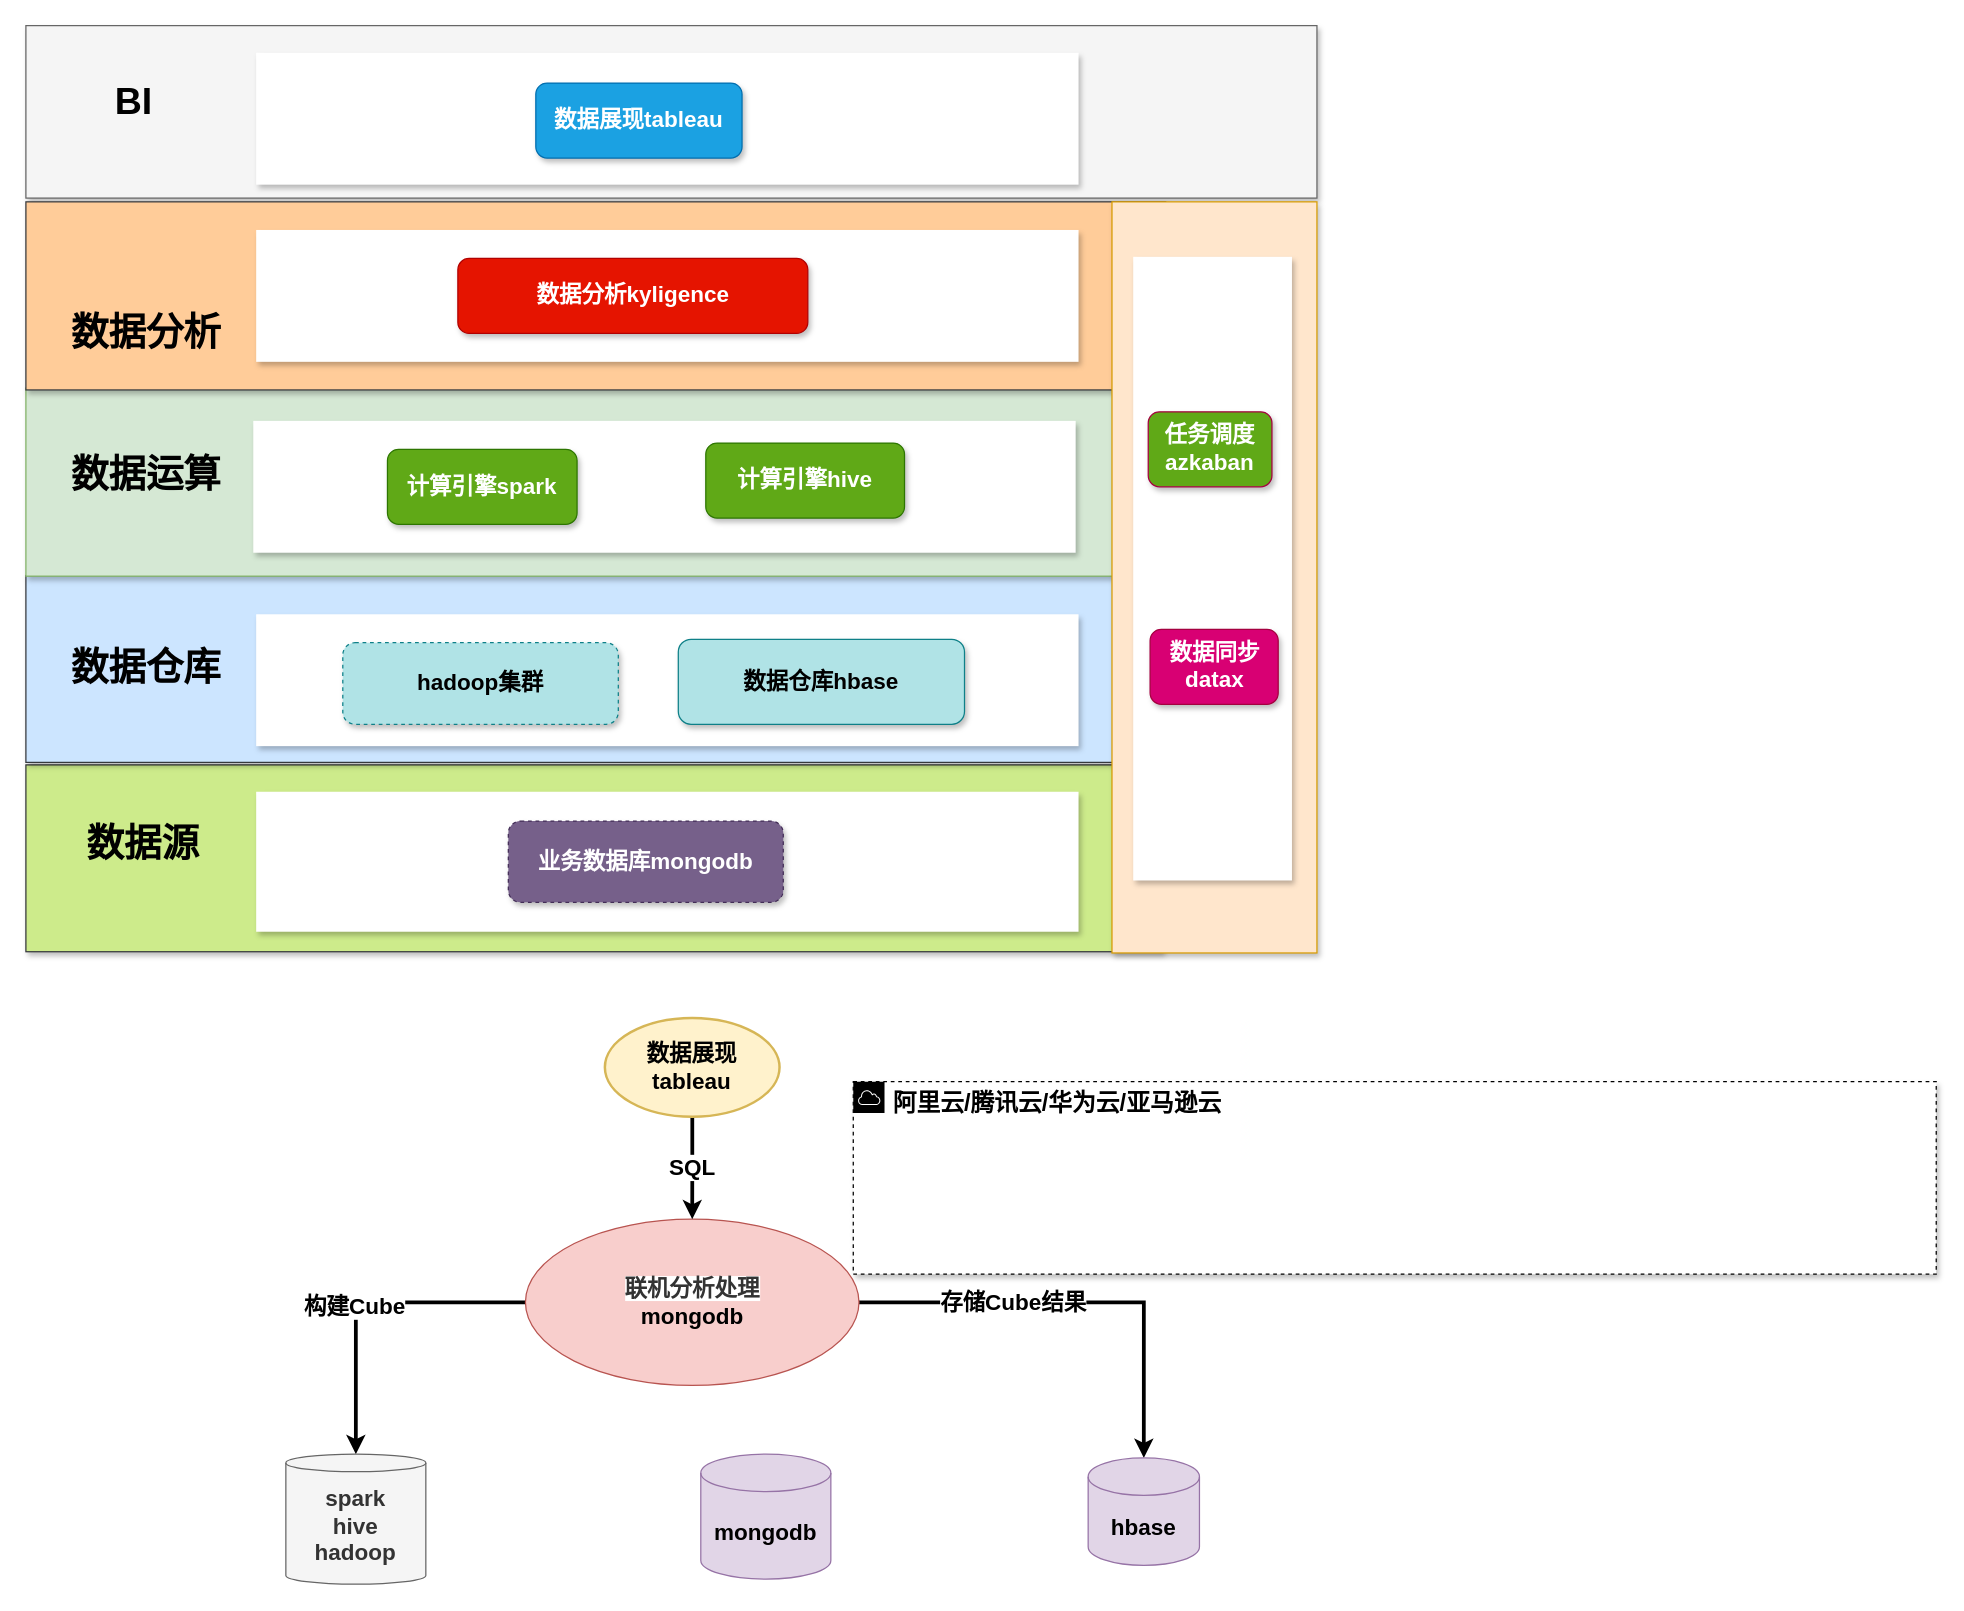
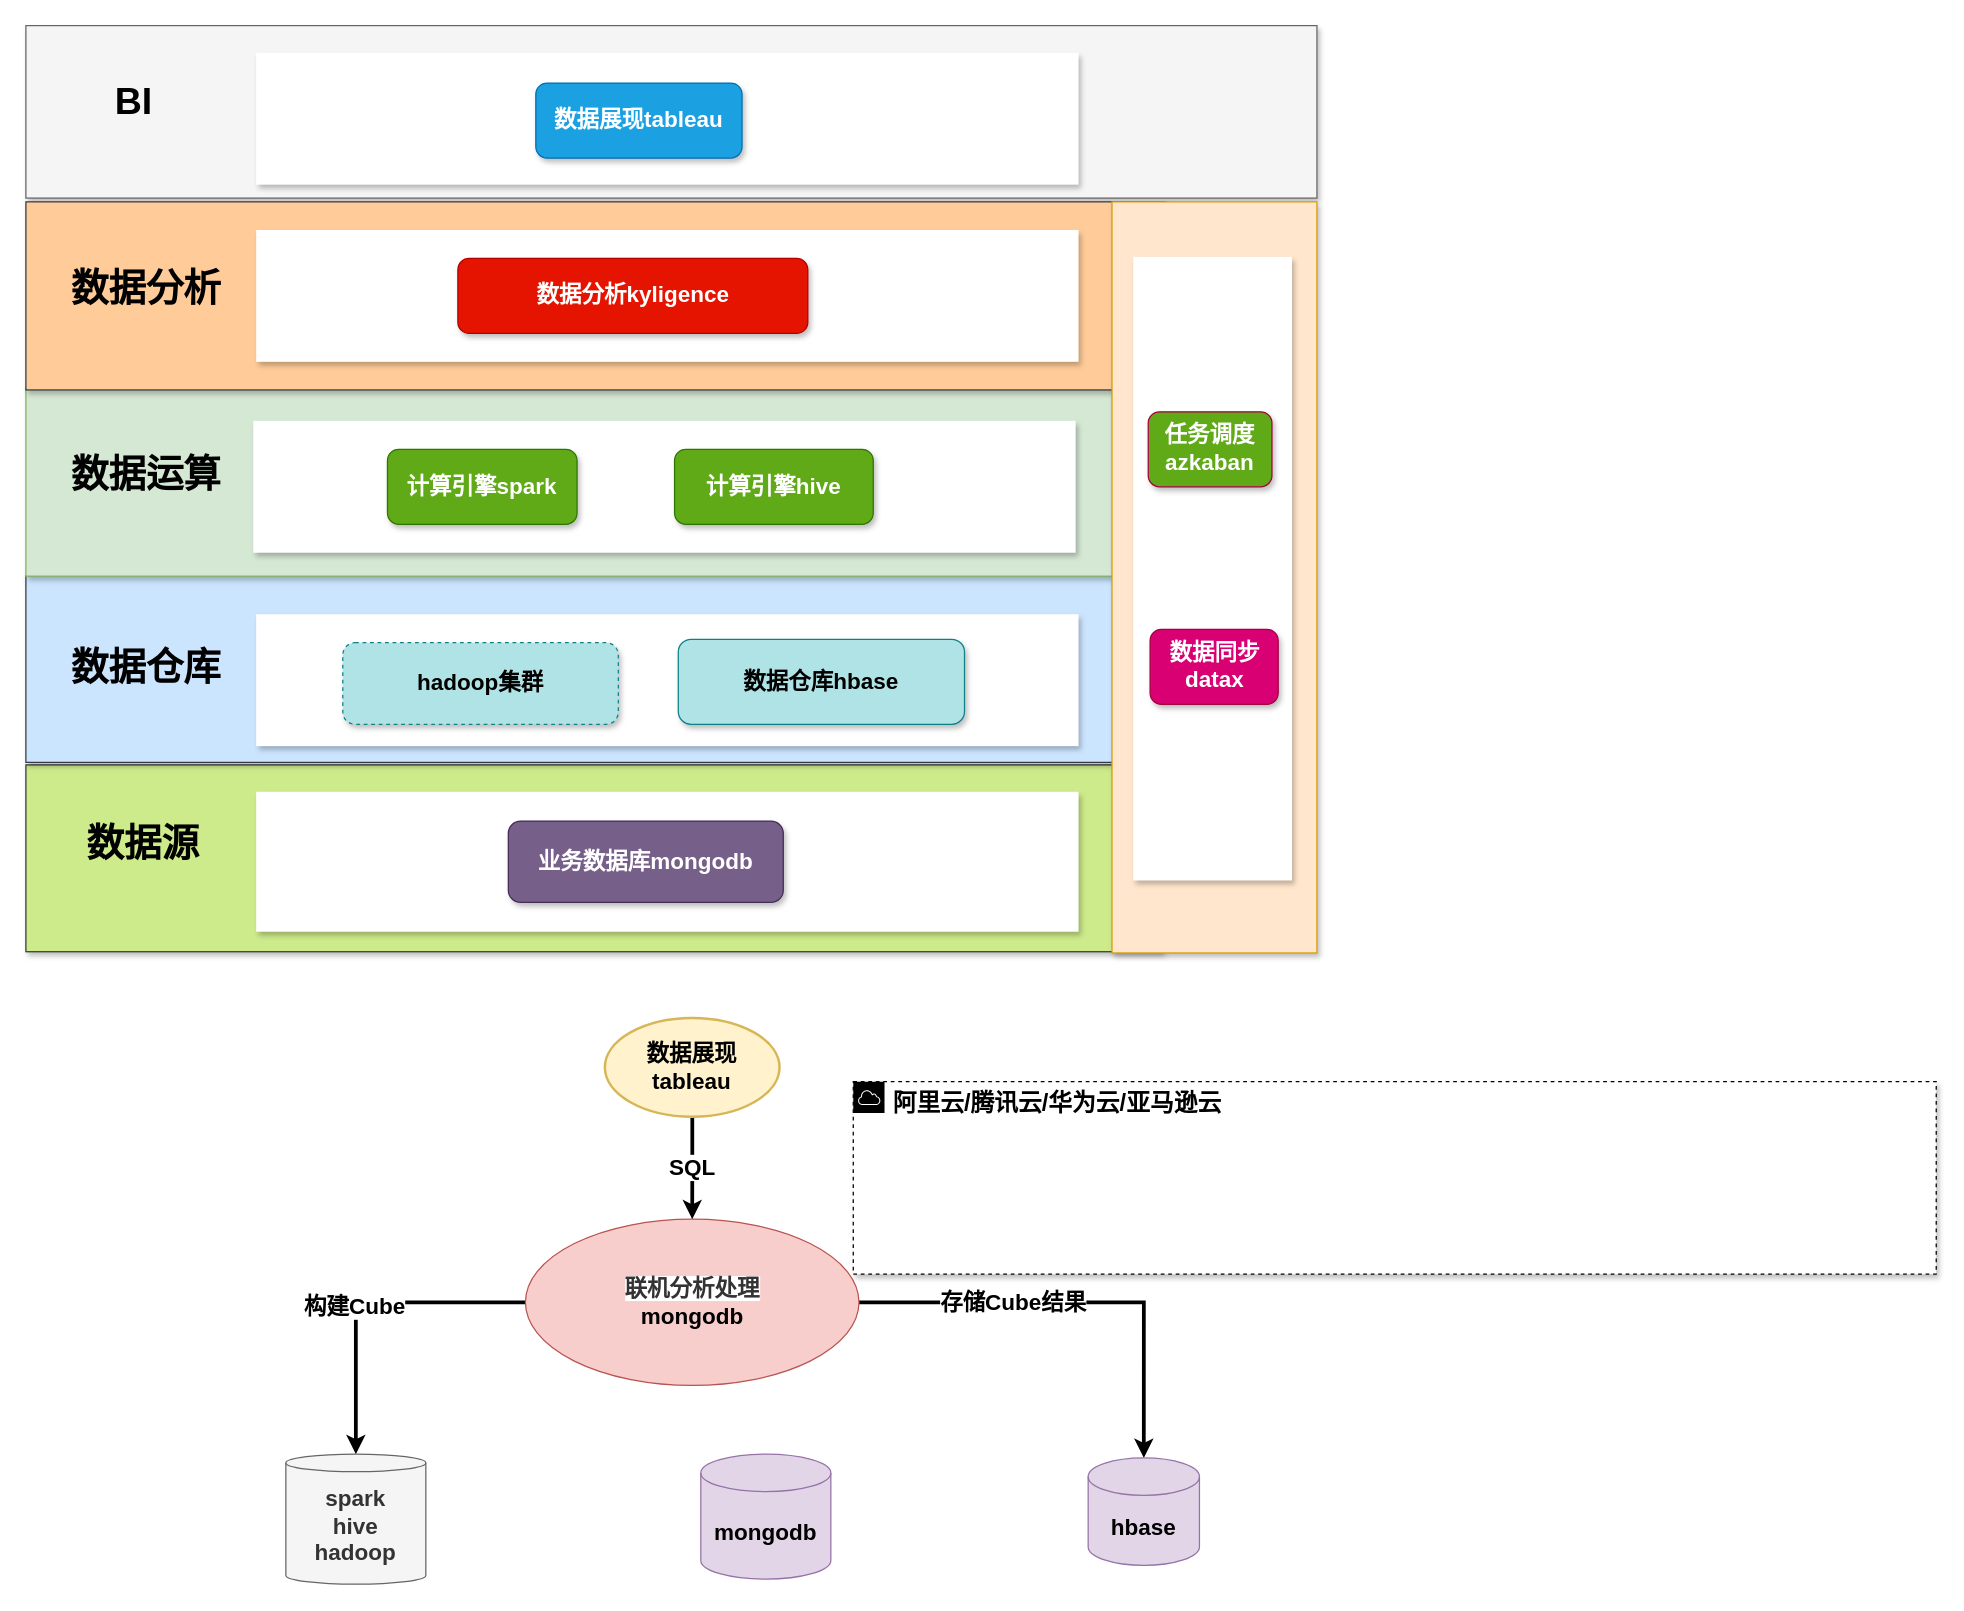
(146, 332) -> (146, 288)
(805, 481) -> (774, 487)
(646, 862) -> (646, 862)
